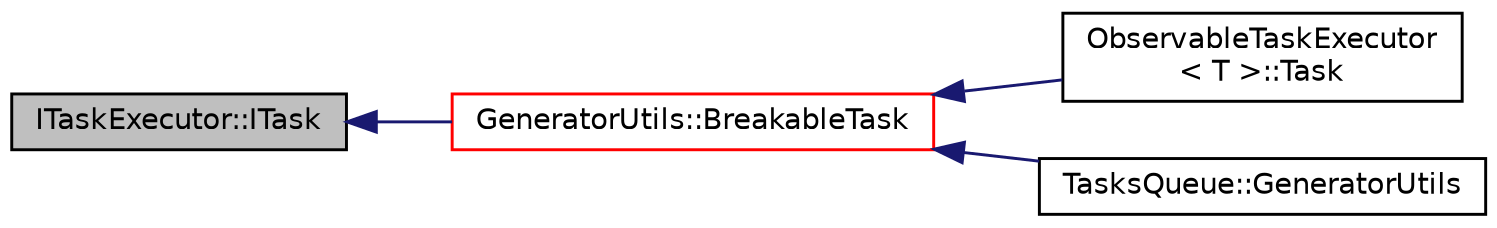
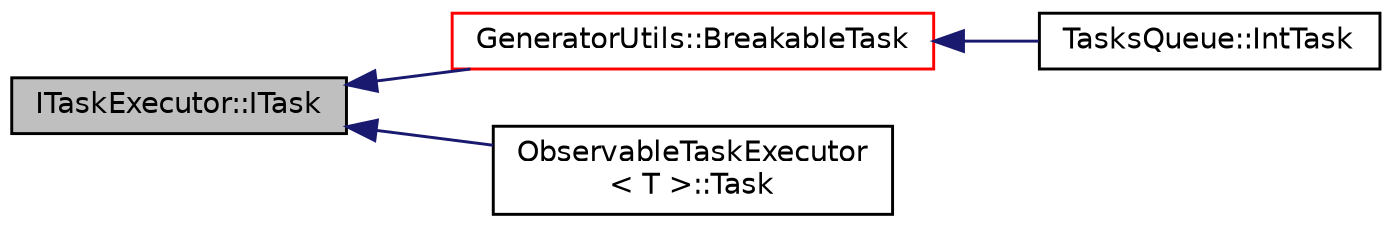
(1013, 85) -> (435, 138)
(1263, 186) -> (1210, 41)
